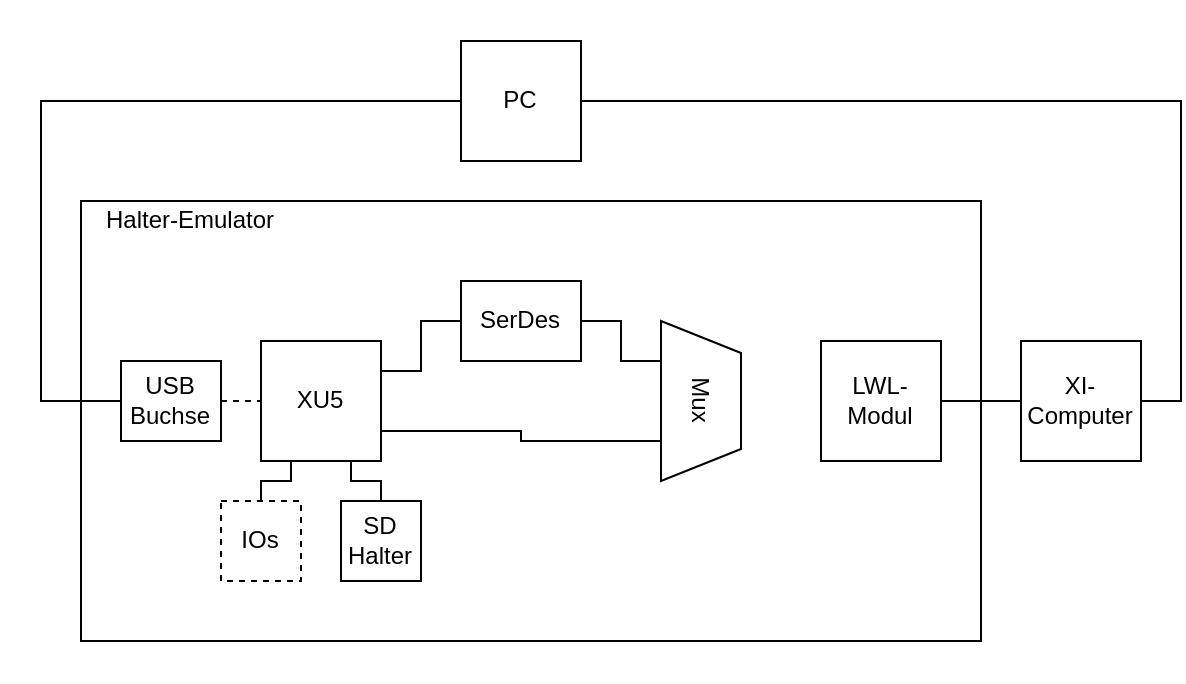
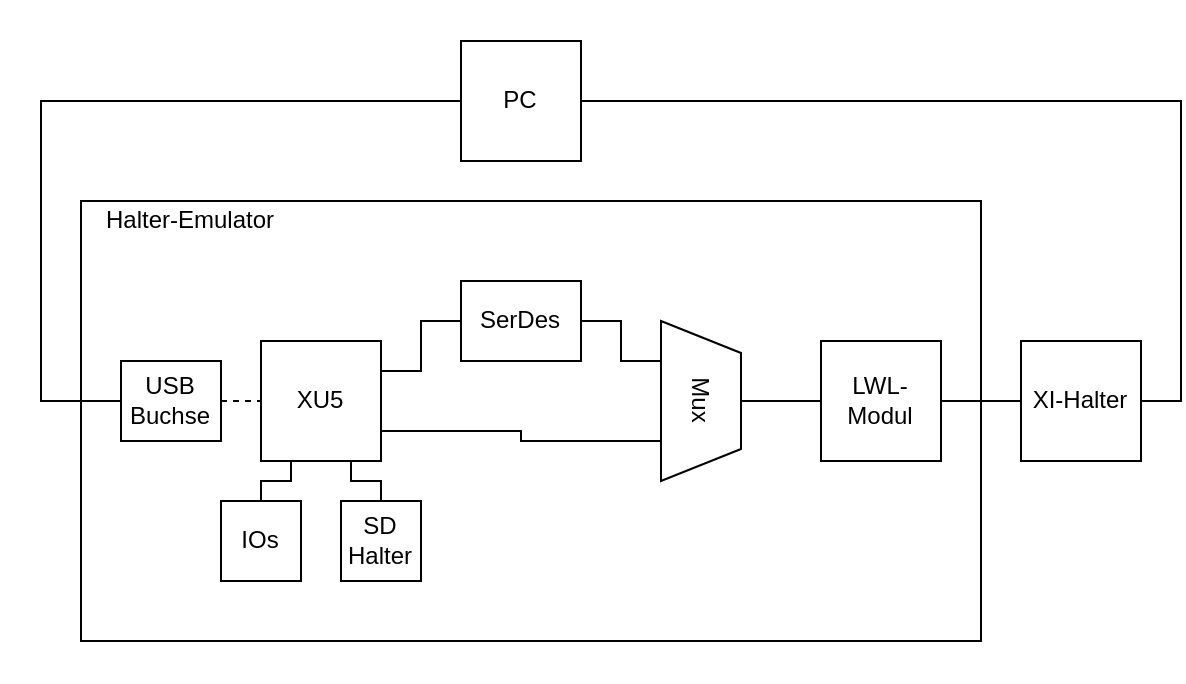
none -> (781, 401)
(1081, 401) -> (1081, 401)
(261, 541) -> (261, 541)
